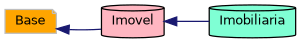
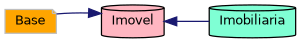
(85, 30) -> (73, 13)
